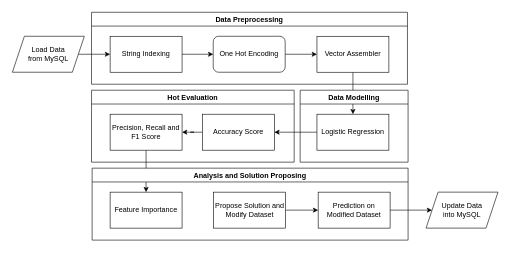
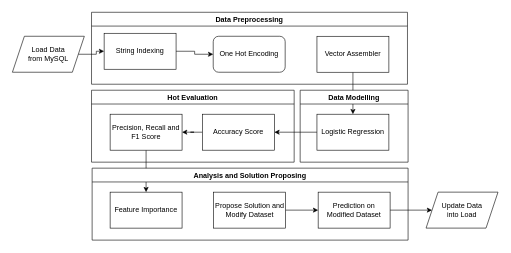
(146, 54) -> (140, 51)
(311, 54) -> none
(462, 210) -> (462, 210)
